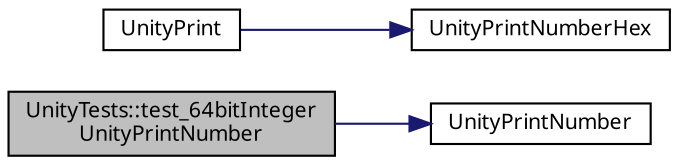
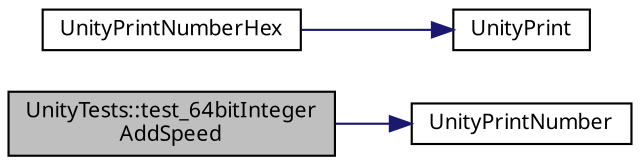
(315, 30) -> (367, 30)
(172, 124) -> (172, 124)
